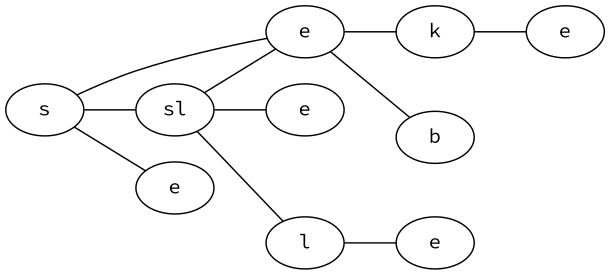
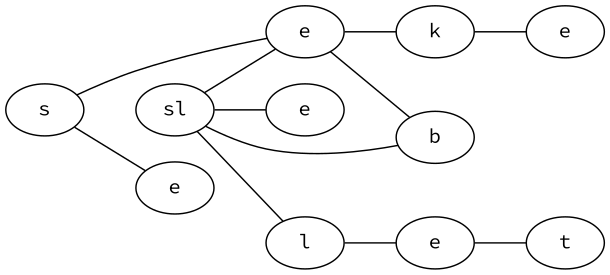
(110, 110) -> (300, 153)
none -> (565, 243)
